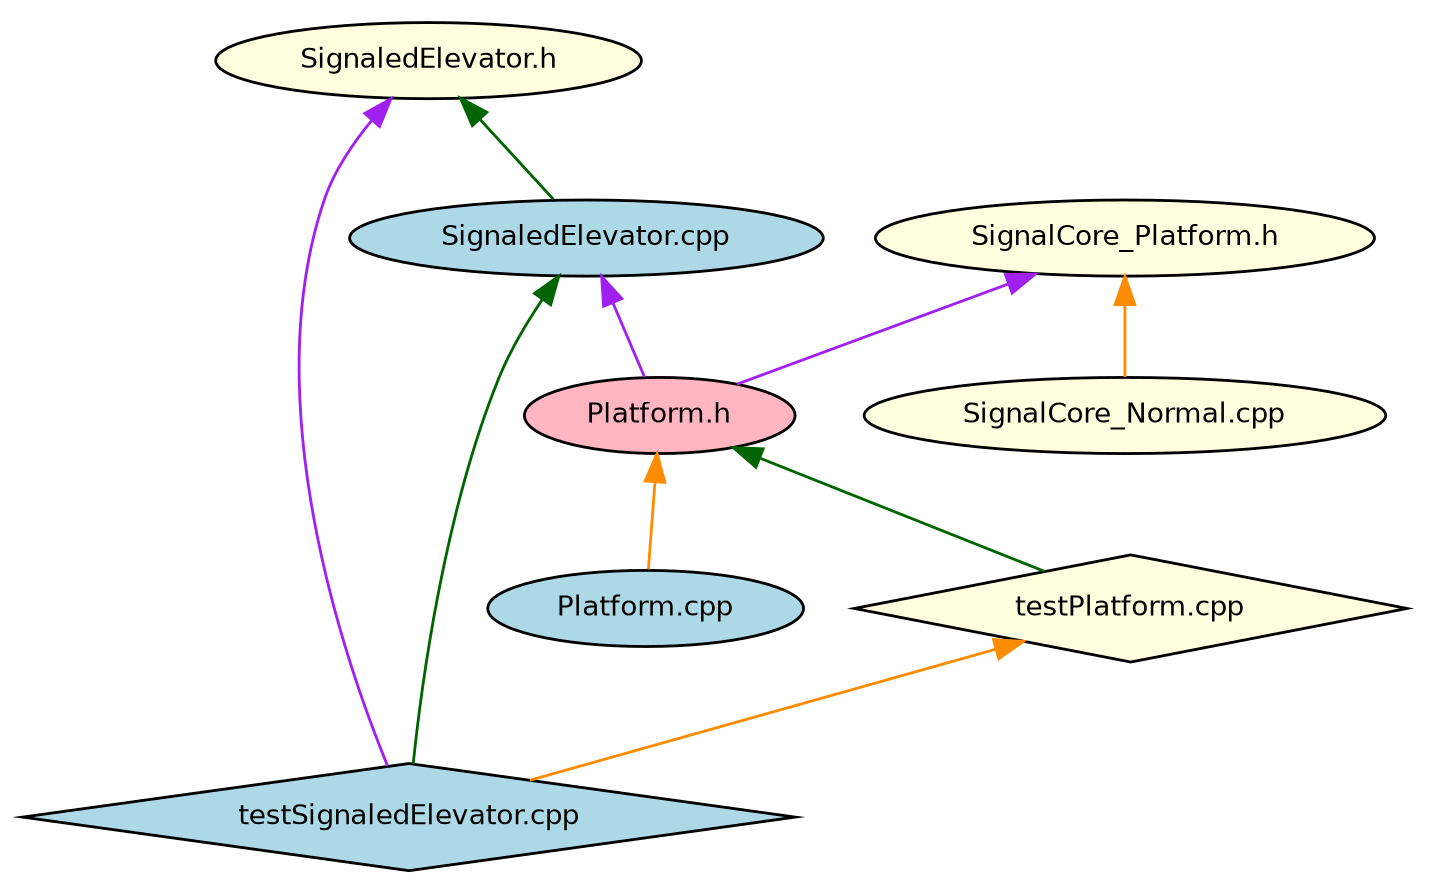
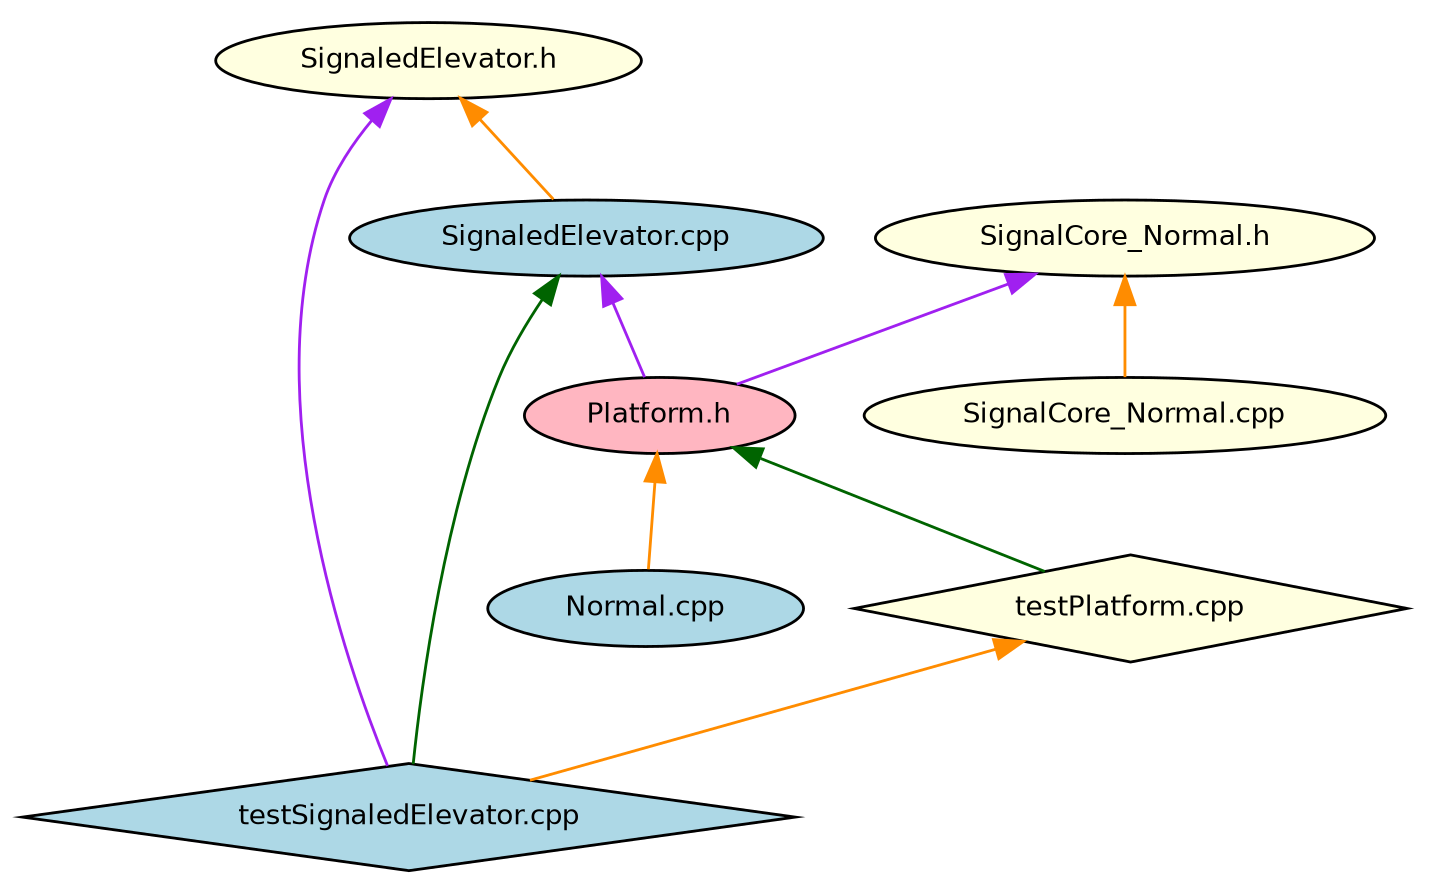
(517, 159) -> (517, 159)
(1125, 238) -> (1125, 238)
(646, 608) -> (646, 608)
